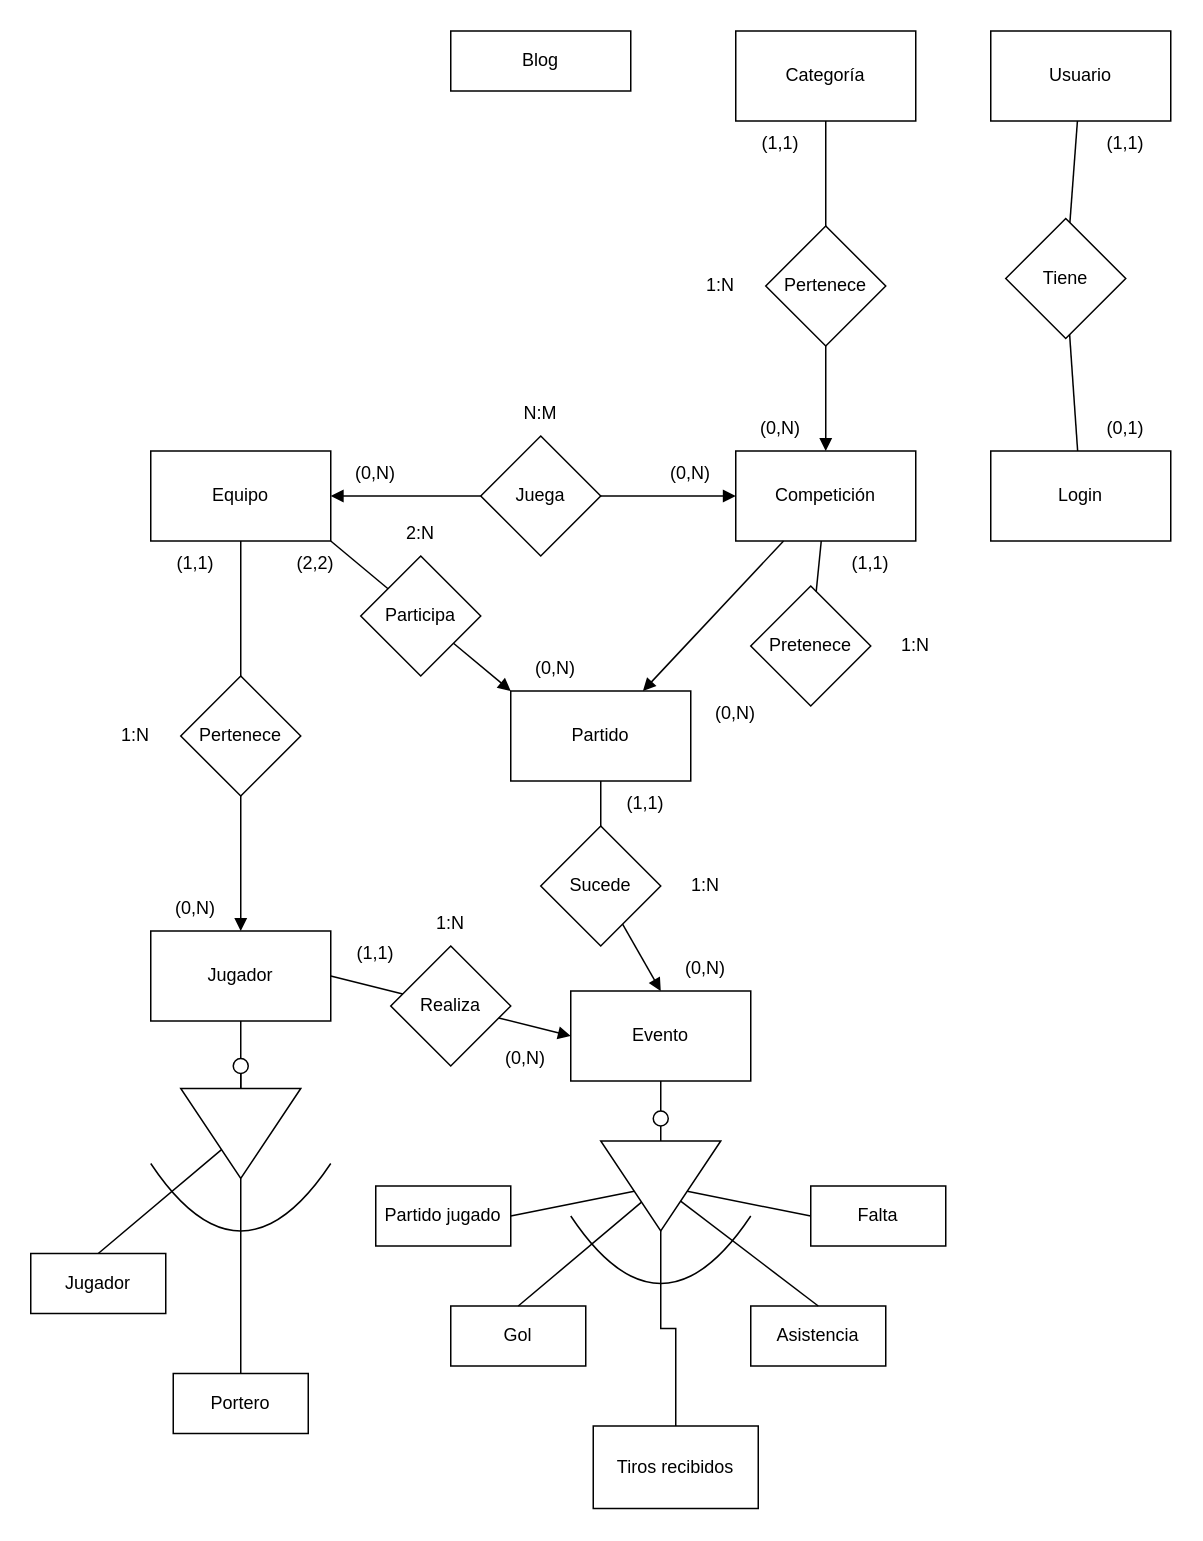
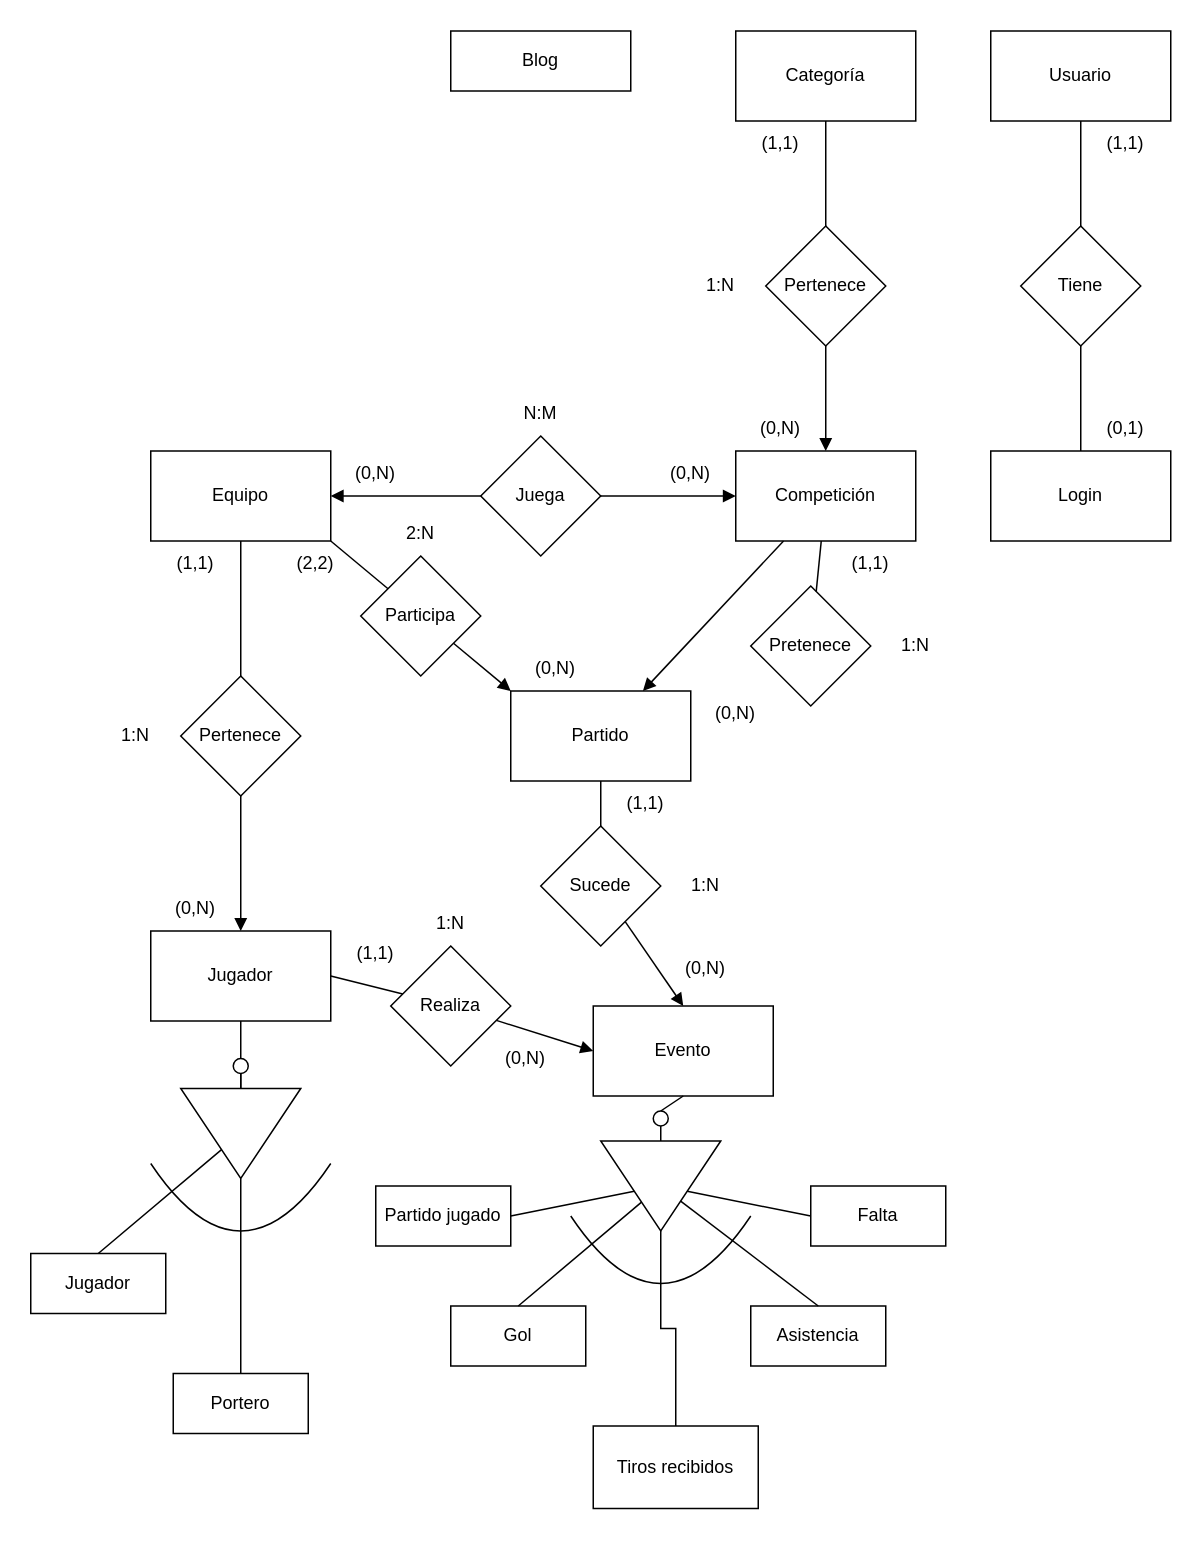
(1066, 278) -> (1081, 286)
(661, 1036) -> (683, 1051)
